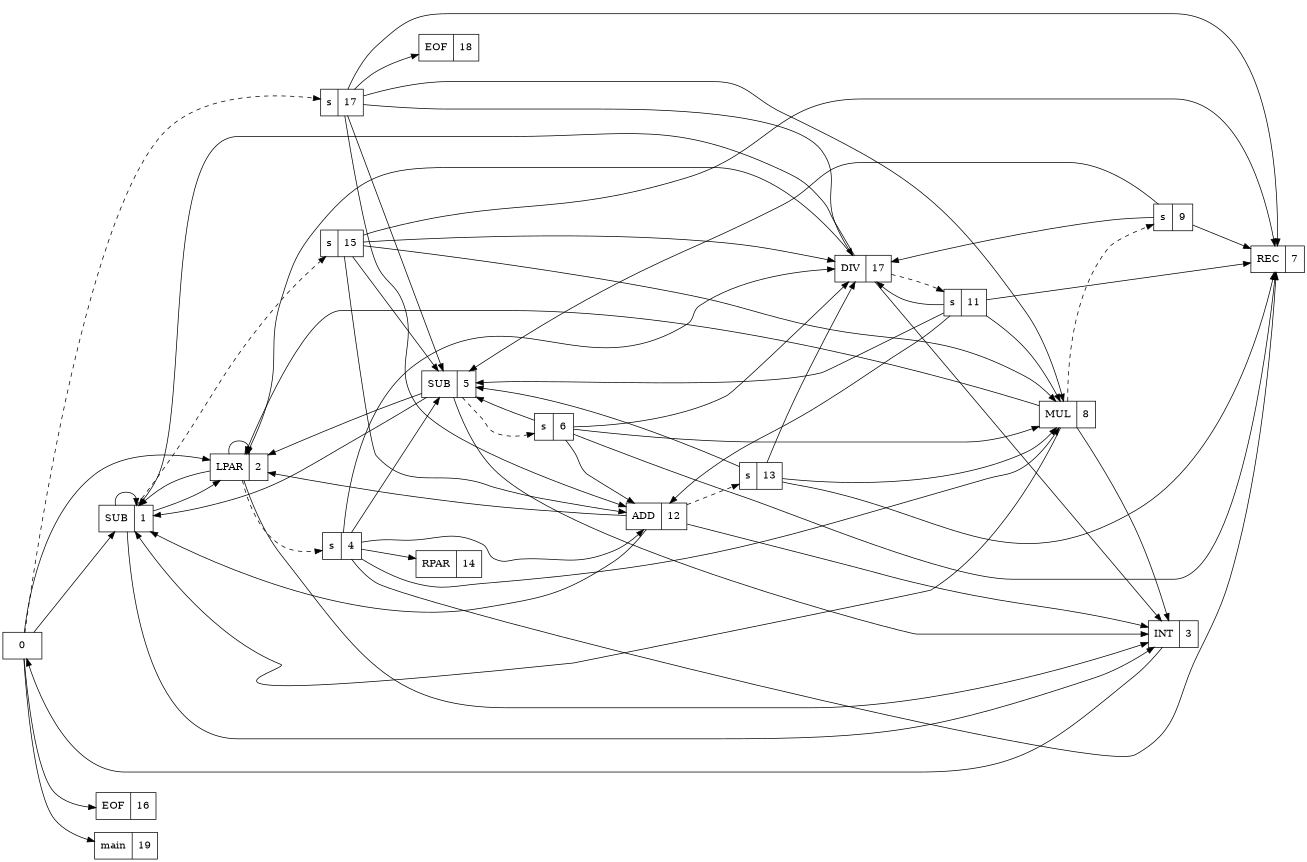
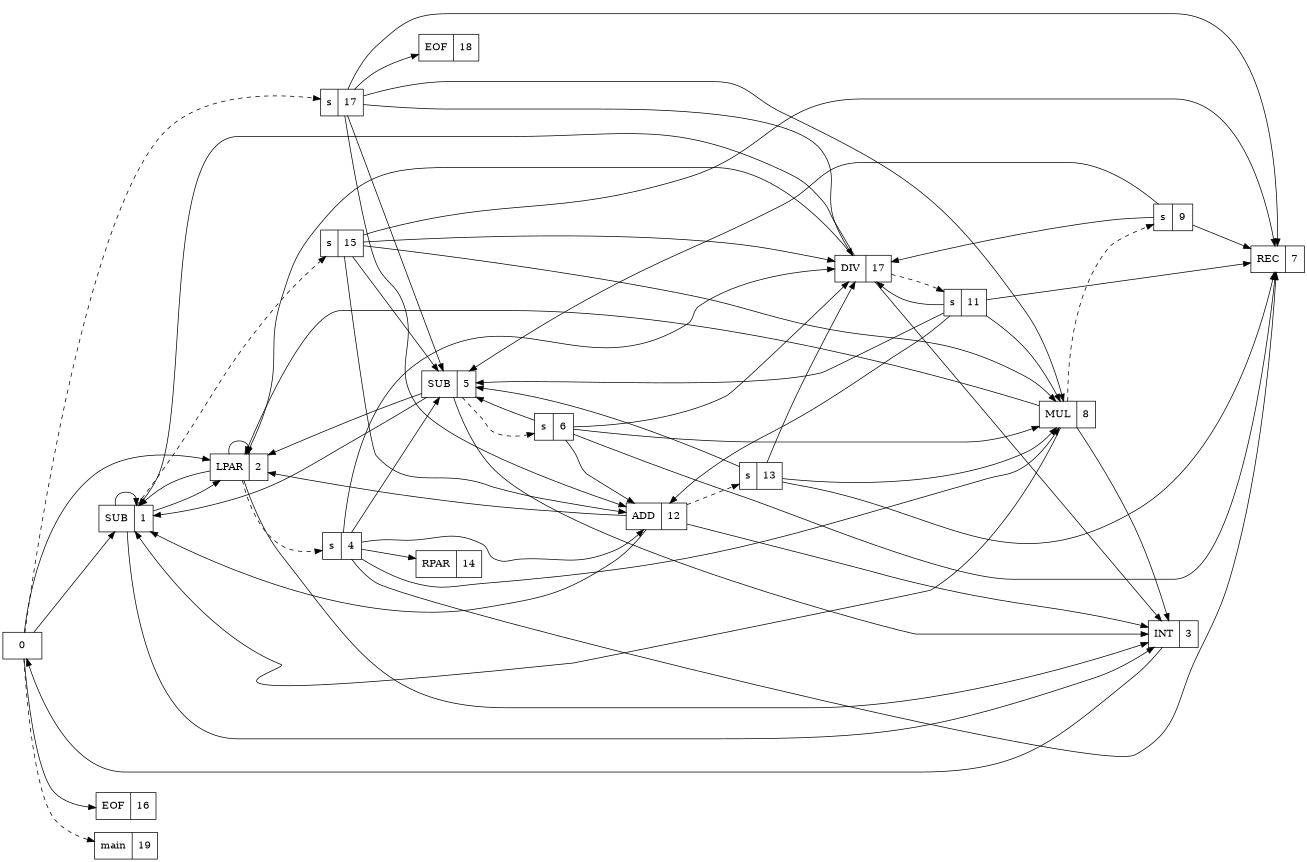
(35, 760) -> (35, 760)
